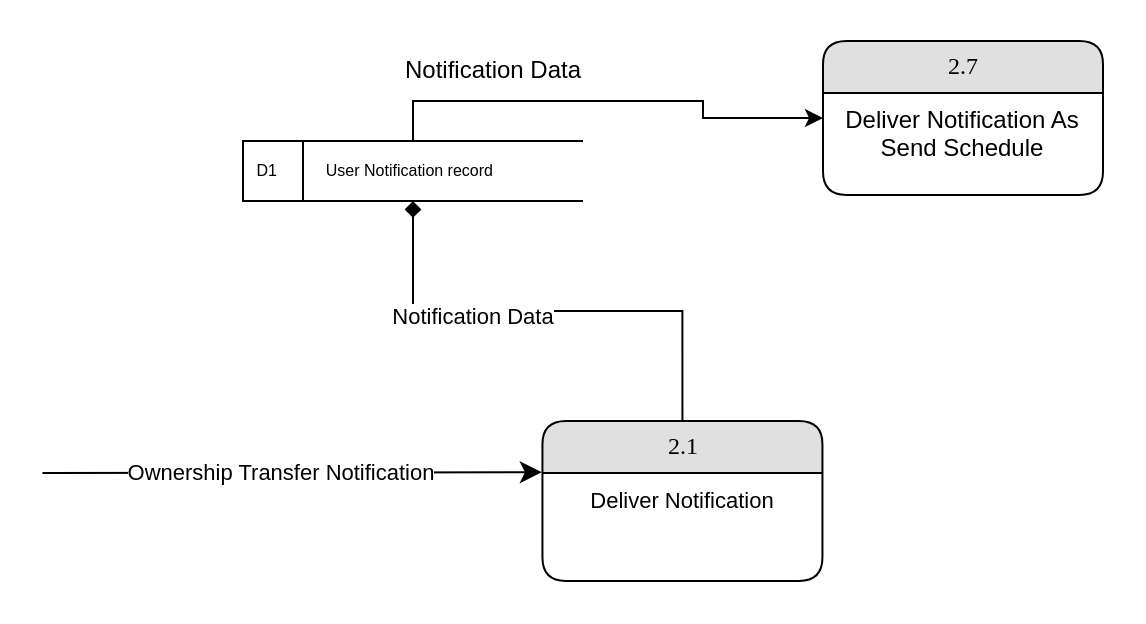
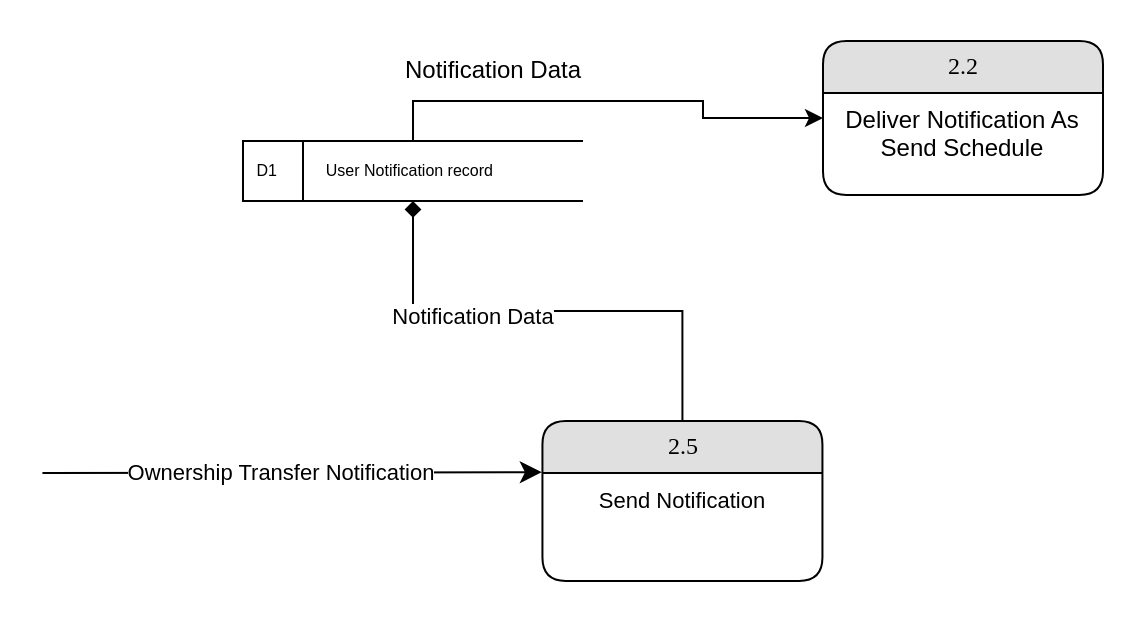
(964, 67) -> (964, 67)
(684, 447) -> (684, 447)
(683, 501) -> (683, 501)
